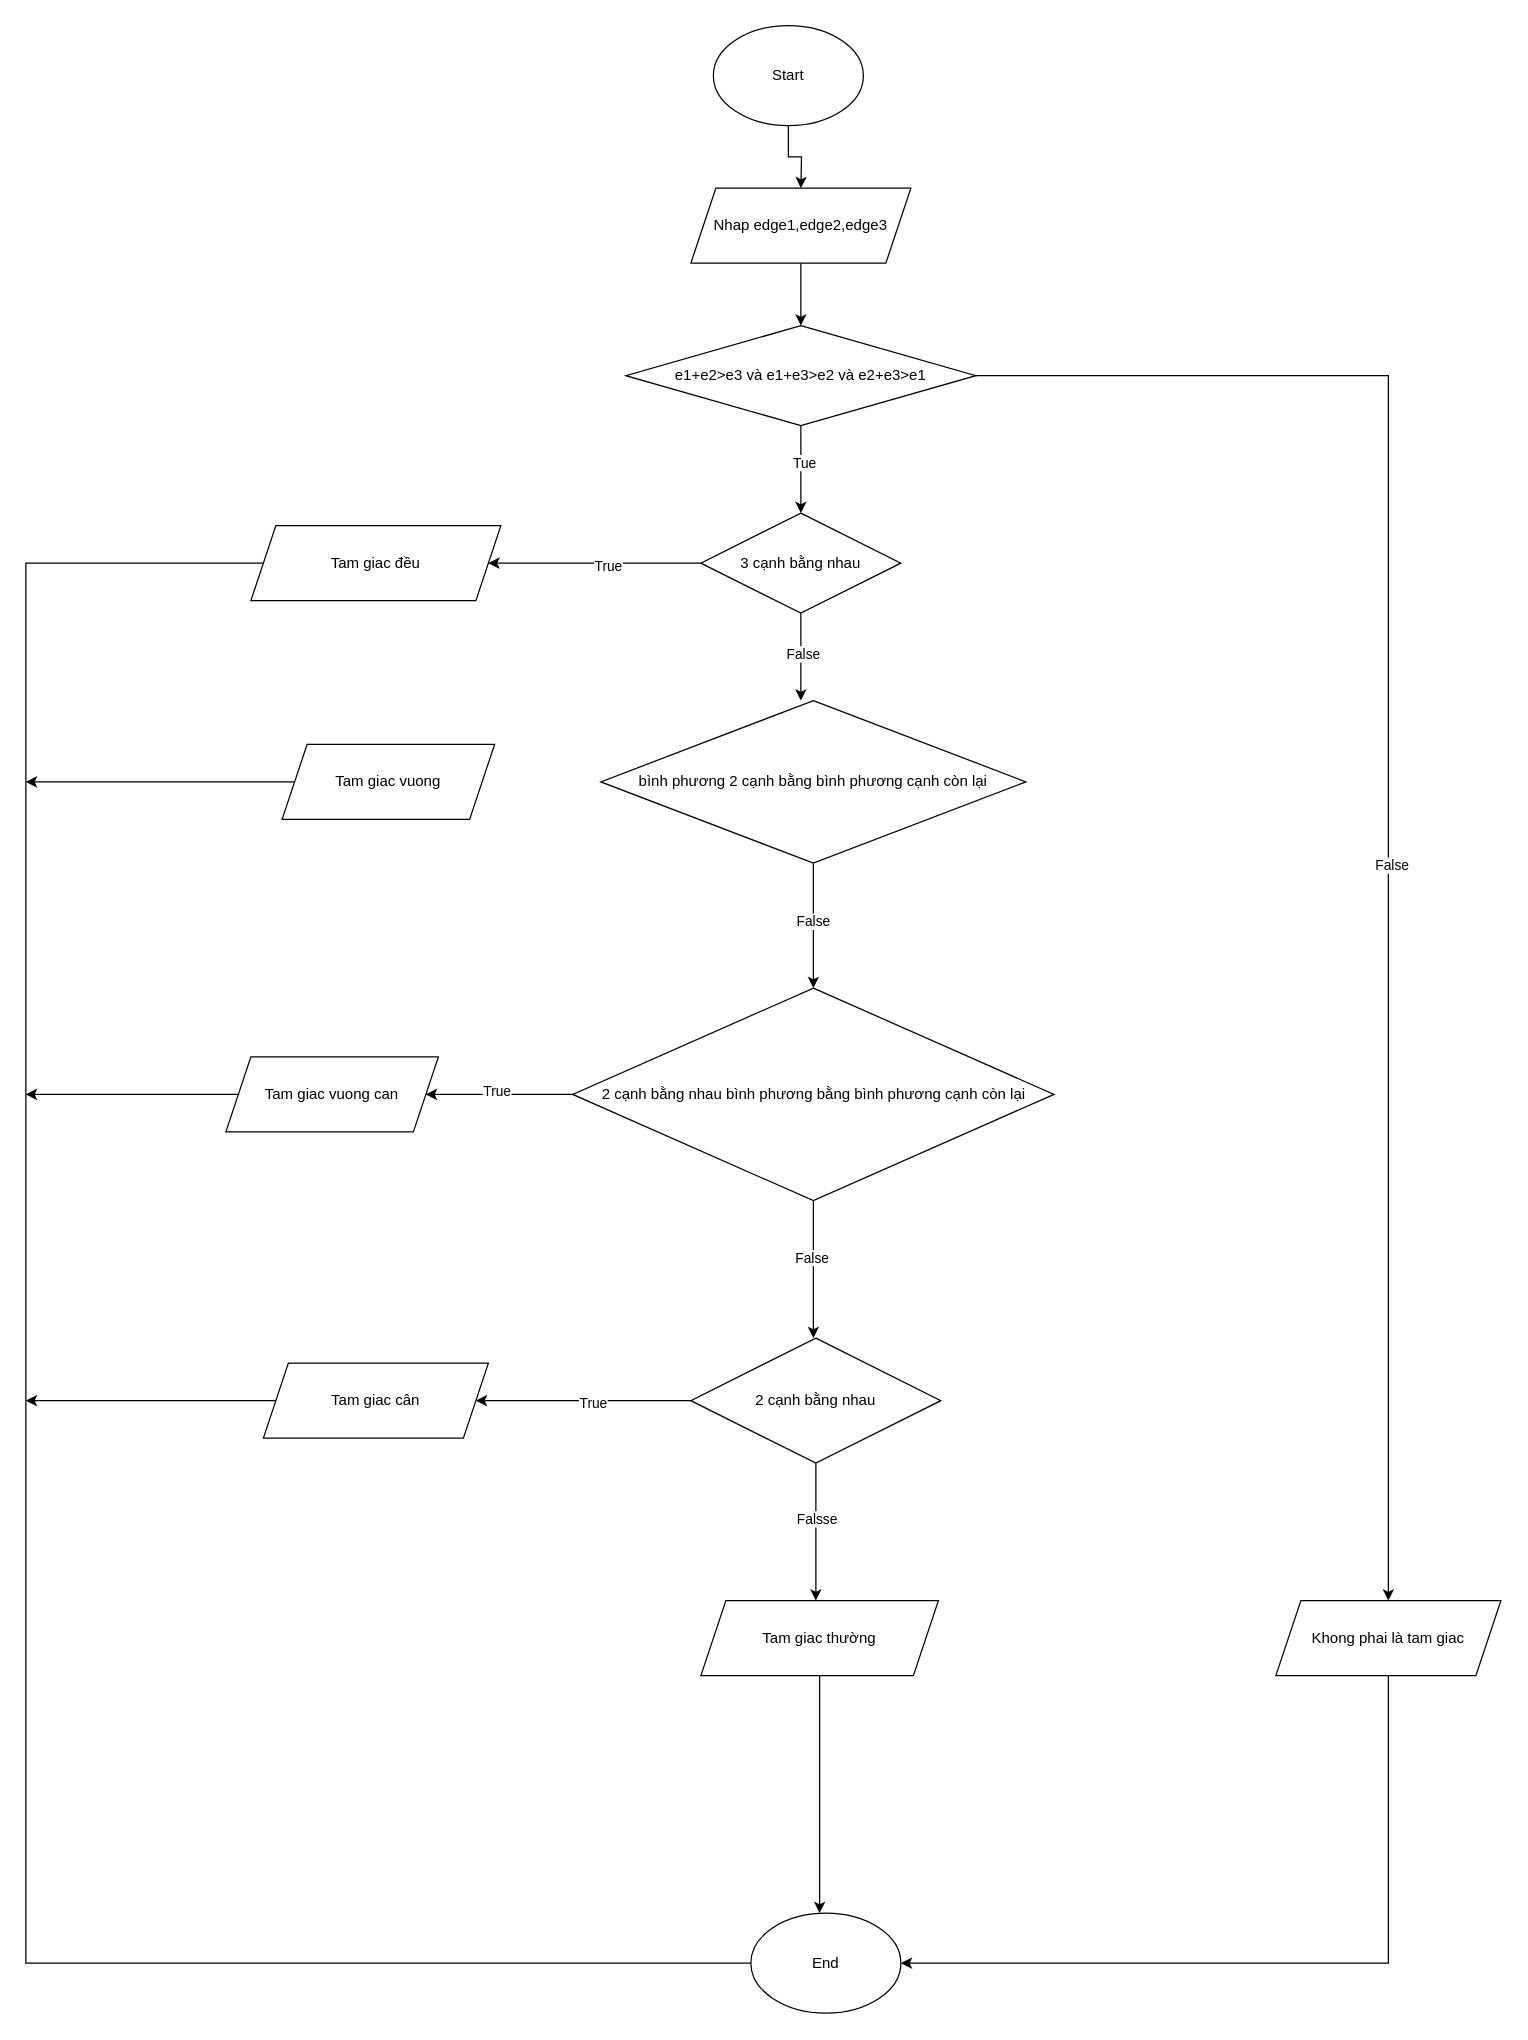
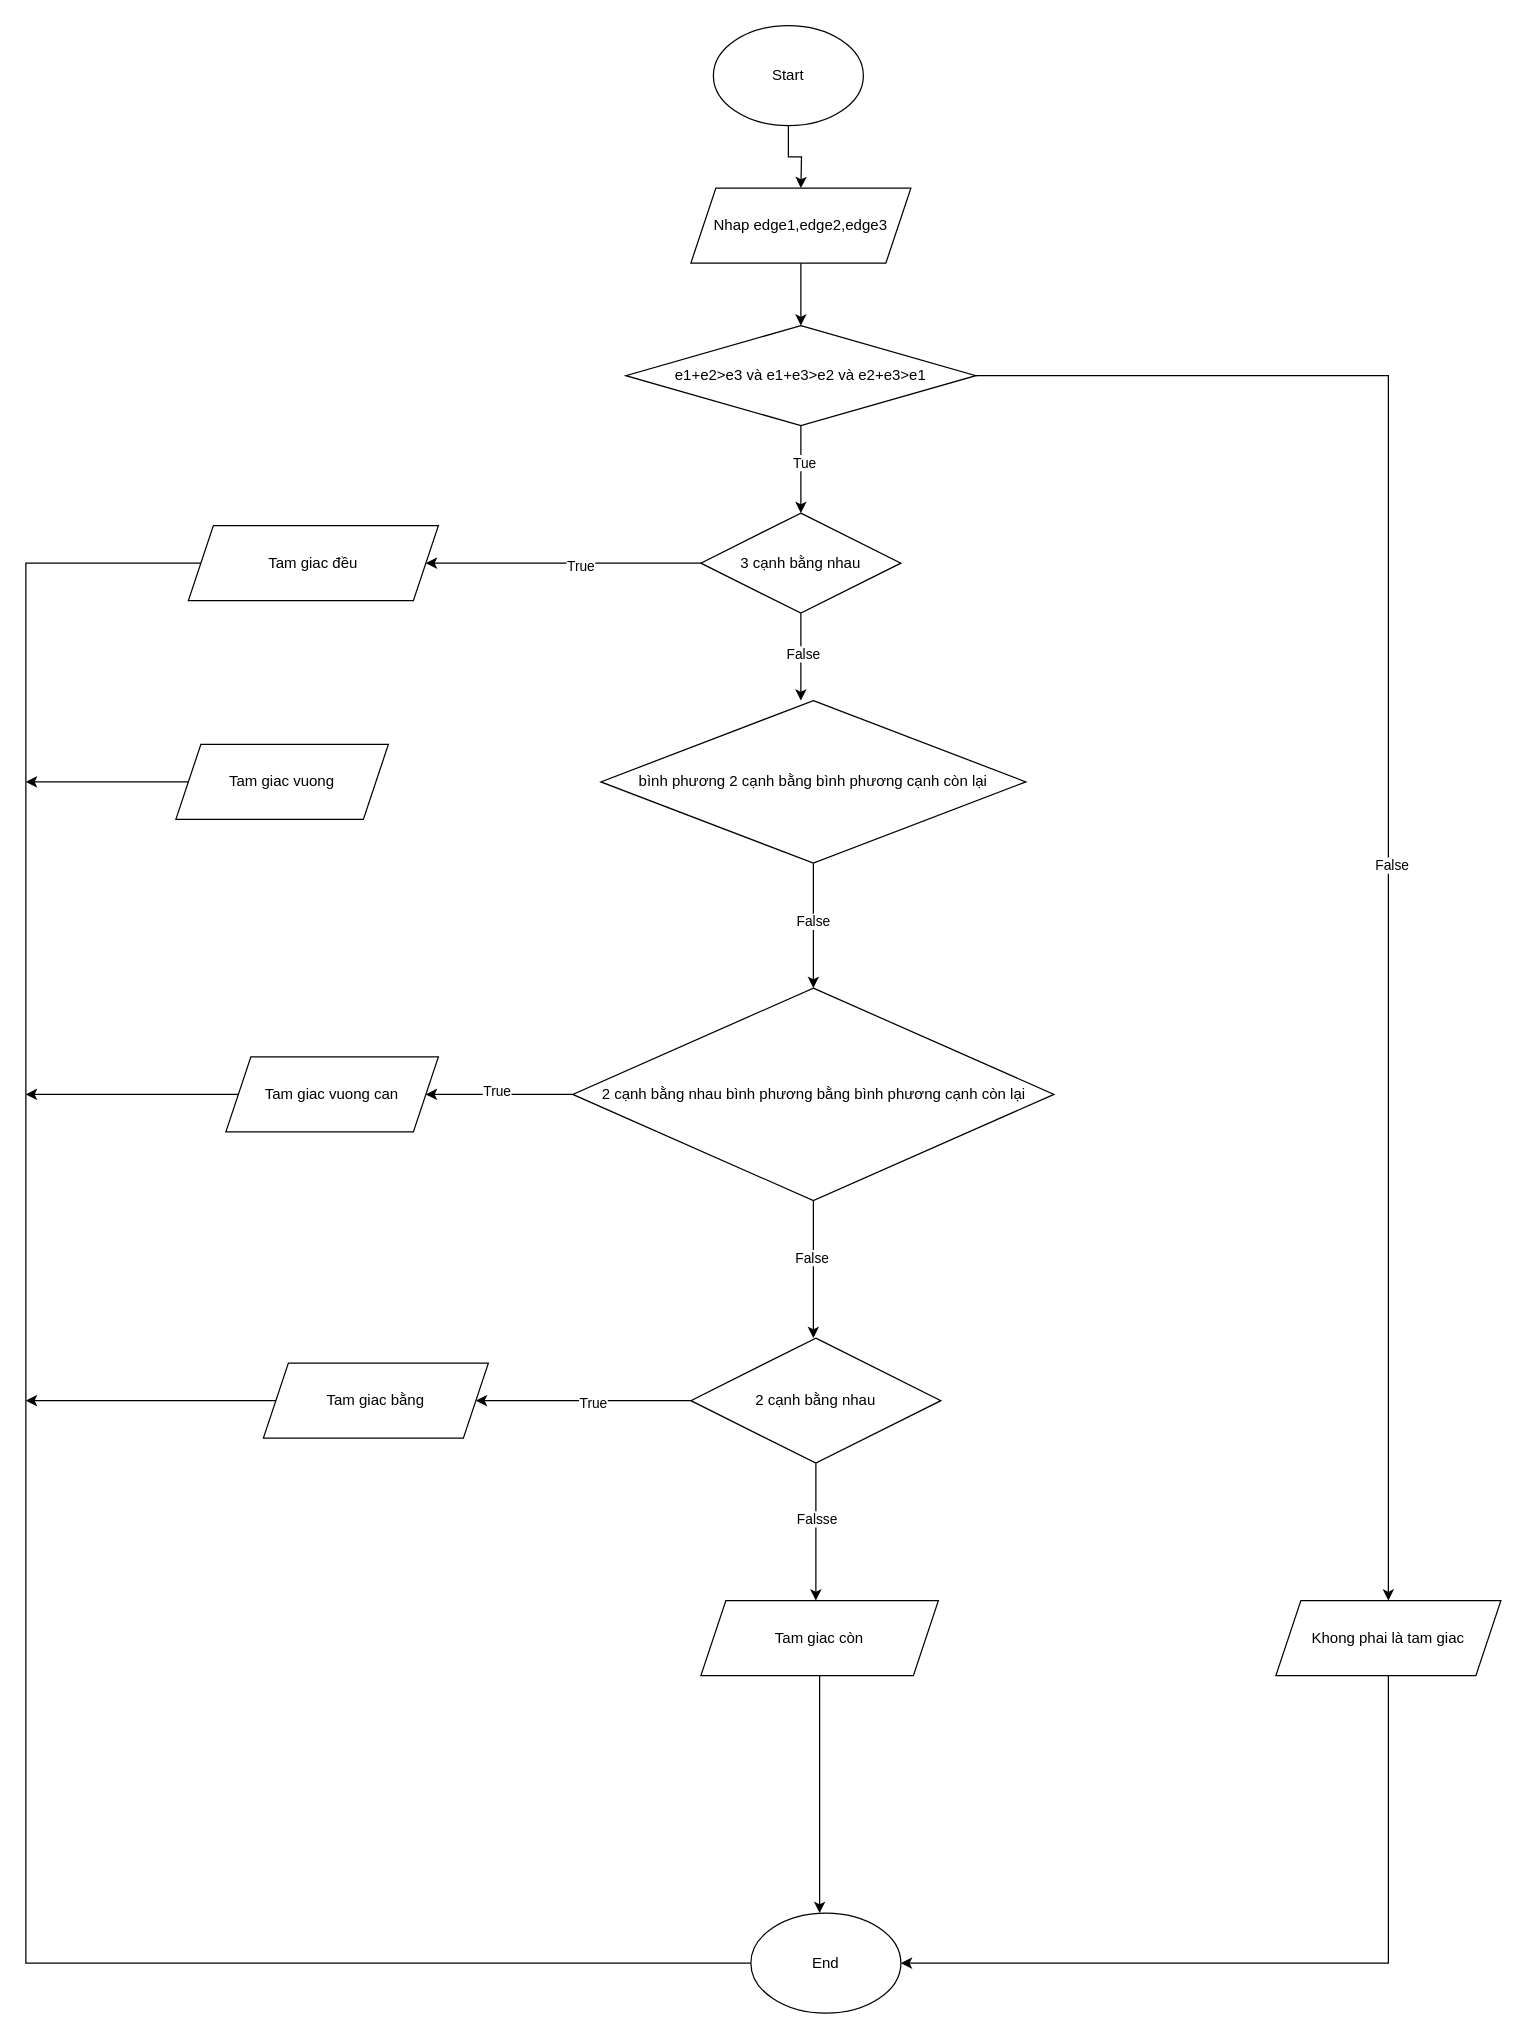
(376, 563) -> (313, 563)
(388, 782) -> (282, 782)
(376, 1401) -> (376, 1401)
(819, 1638) -> (819, 1638)
